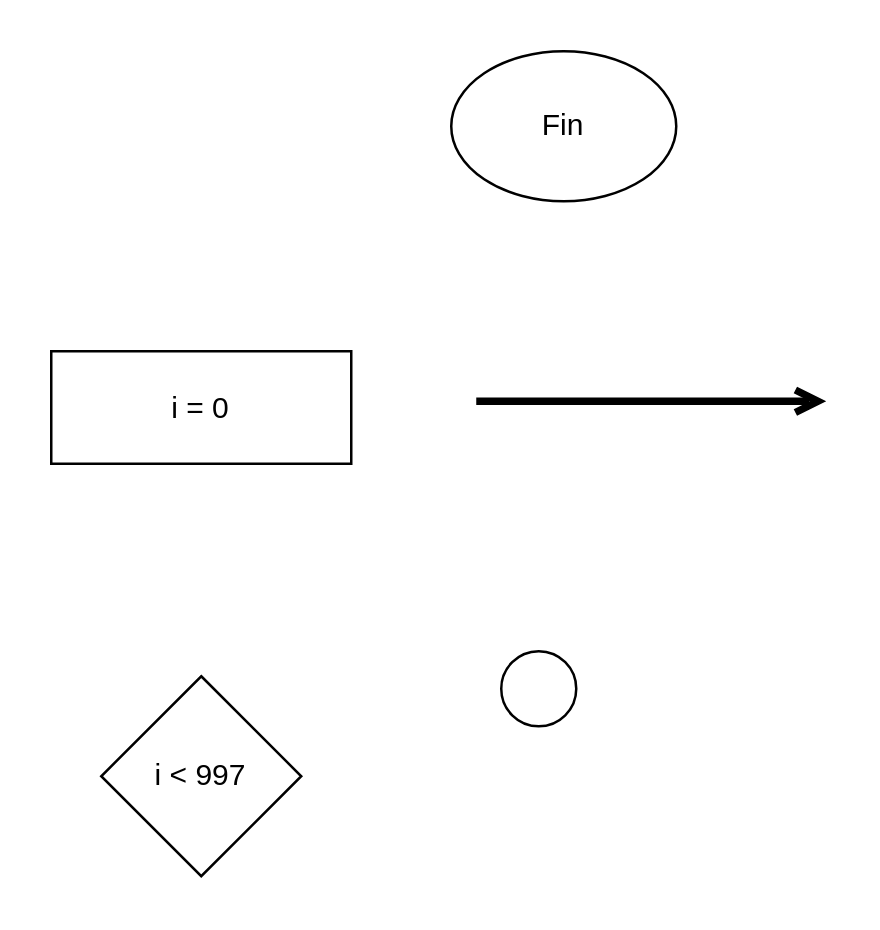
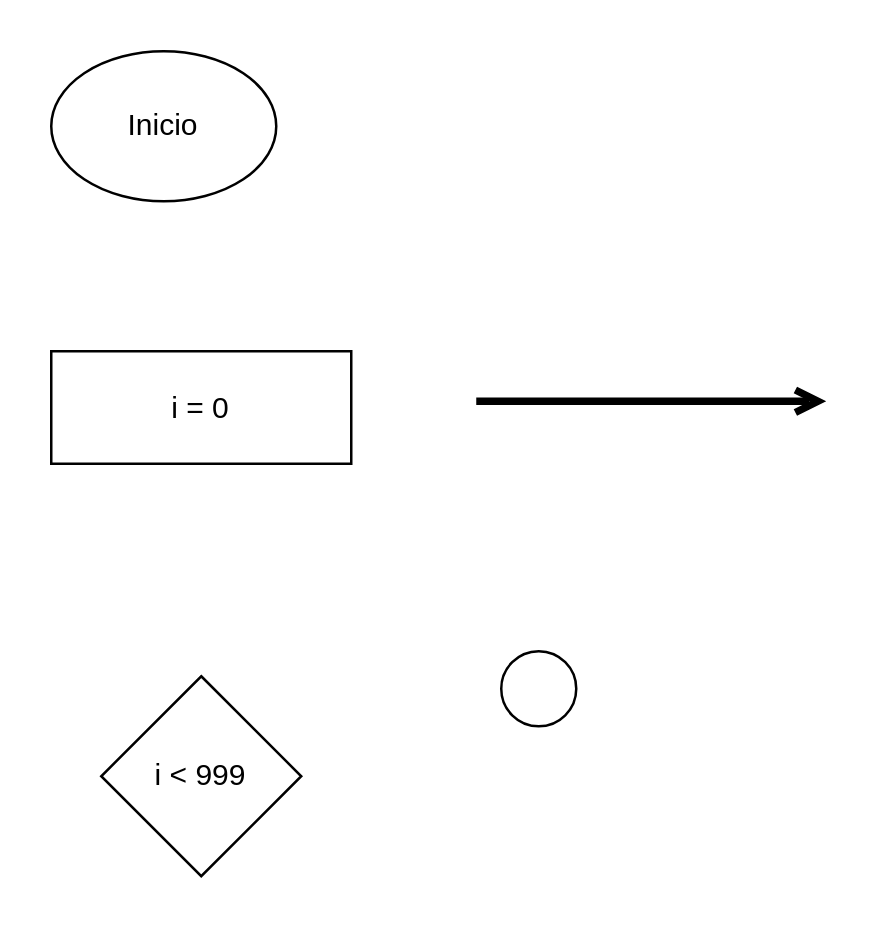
none -> (164, 126)
(564, 126) -> none
(201, 776) -> (201, 776)
